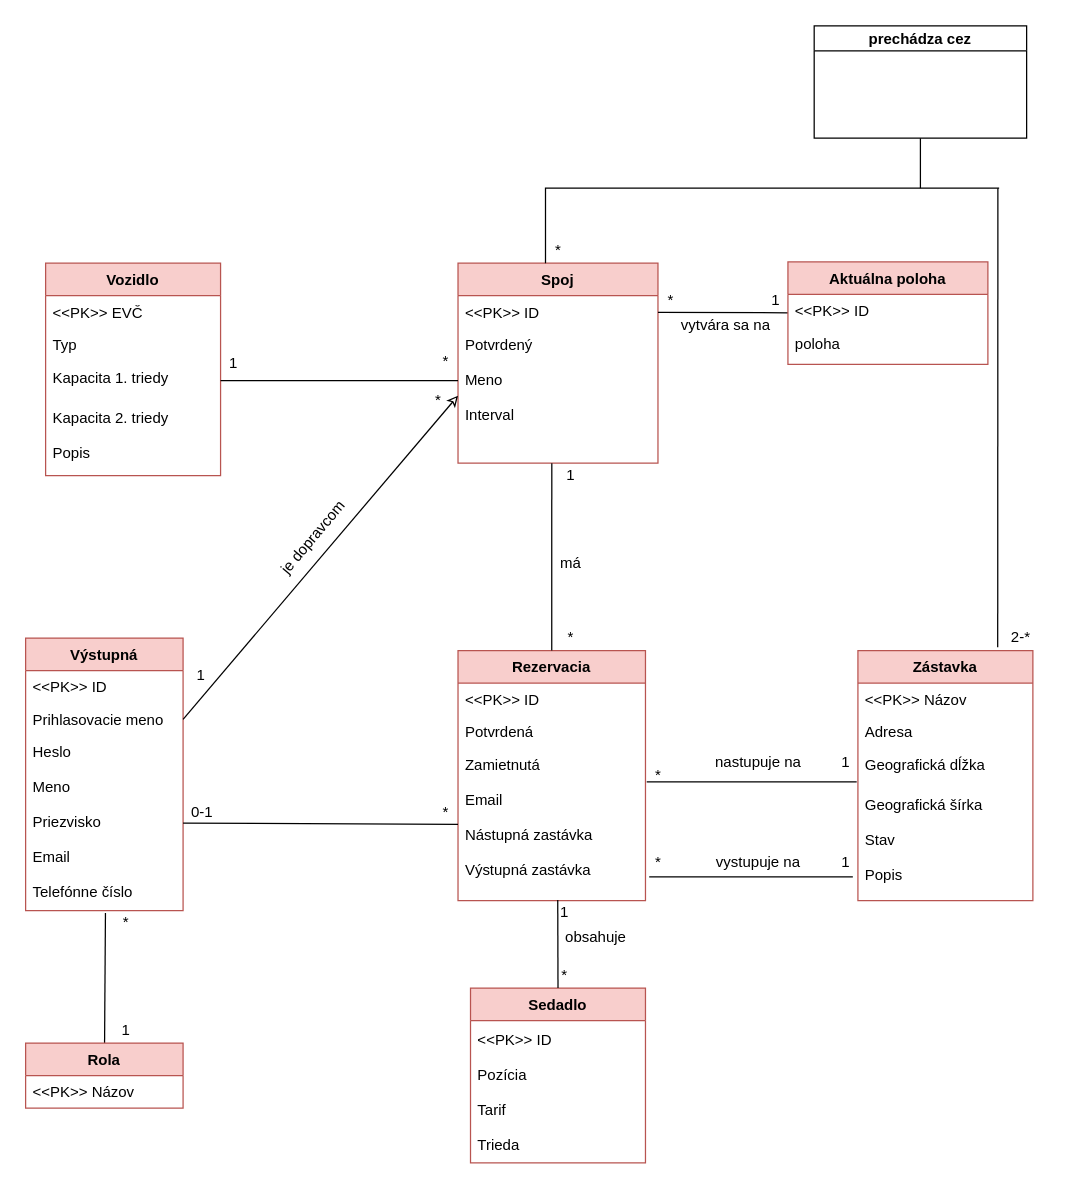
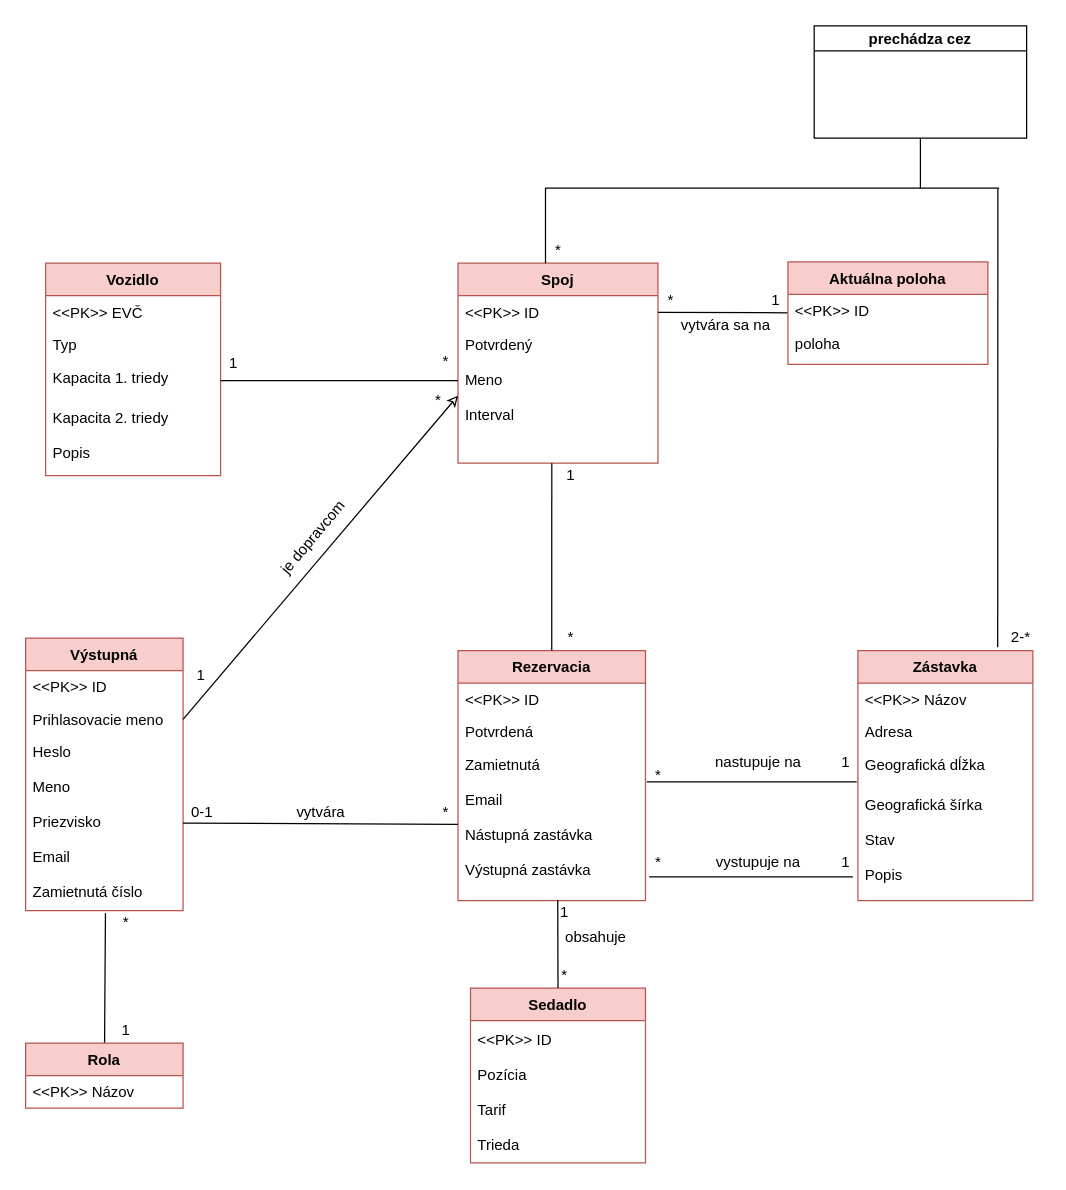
(571, 563) -> none
(52, 753) -> (52, 753)
none -> (321, 813)
